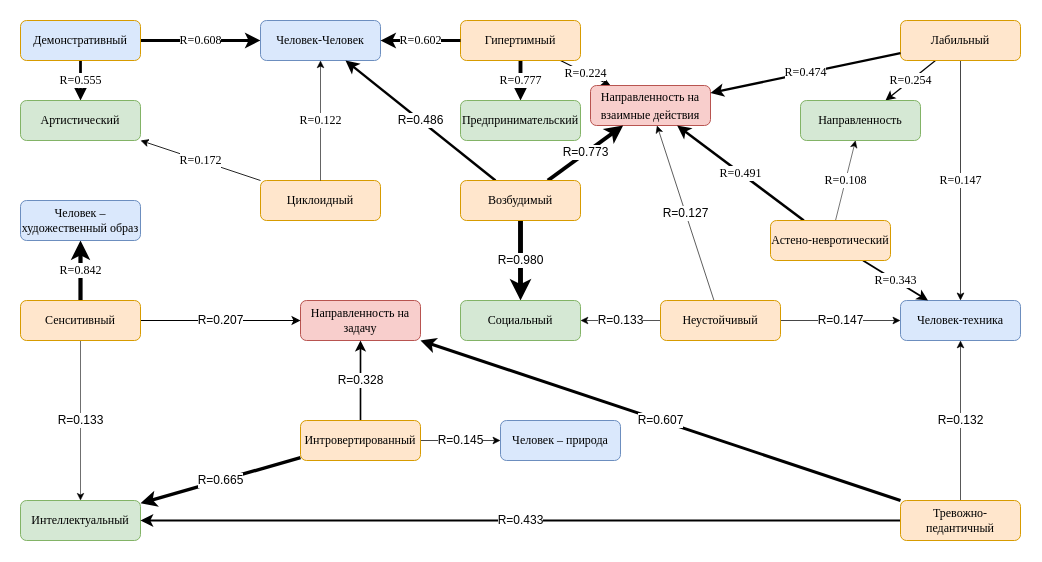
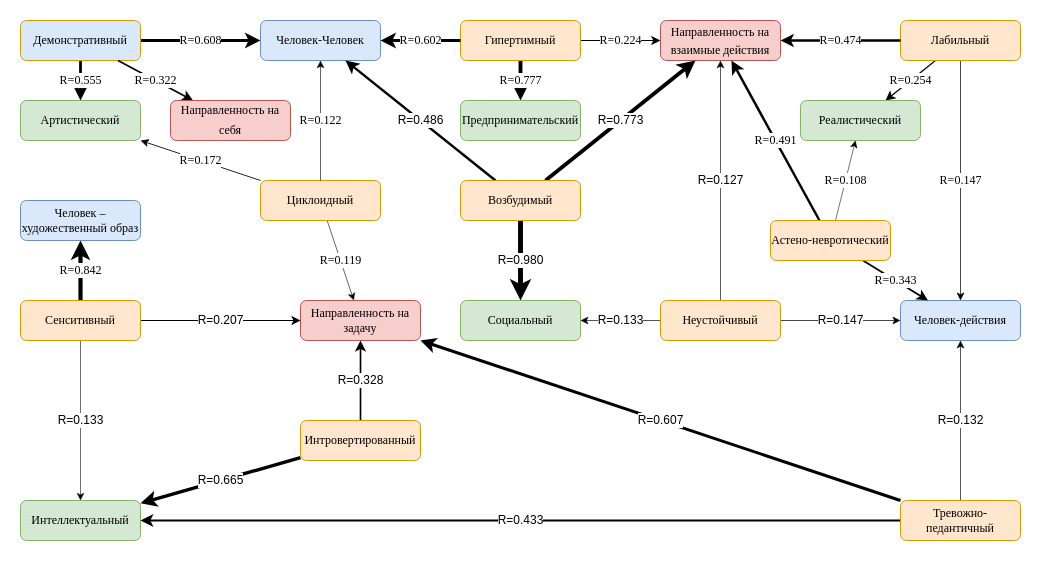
none -> (152, 78)
(651, 106) -> (721, 41)
none -> (231, 121)
(861, 121) -> (861, 121)
none -> (340, 258)
(961, 321) -> (961, 321)
(458, 441) -> none
(561, 441) -> none
